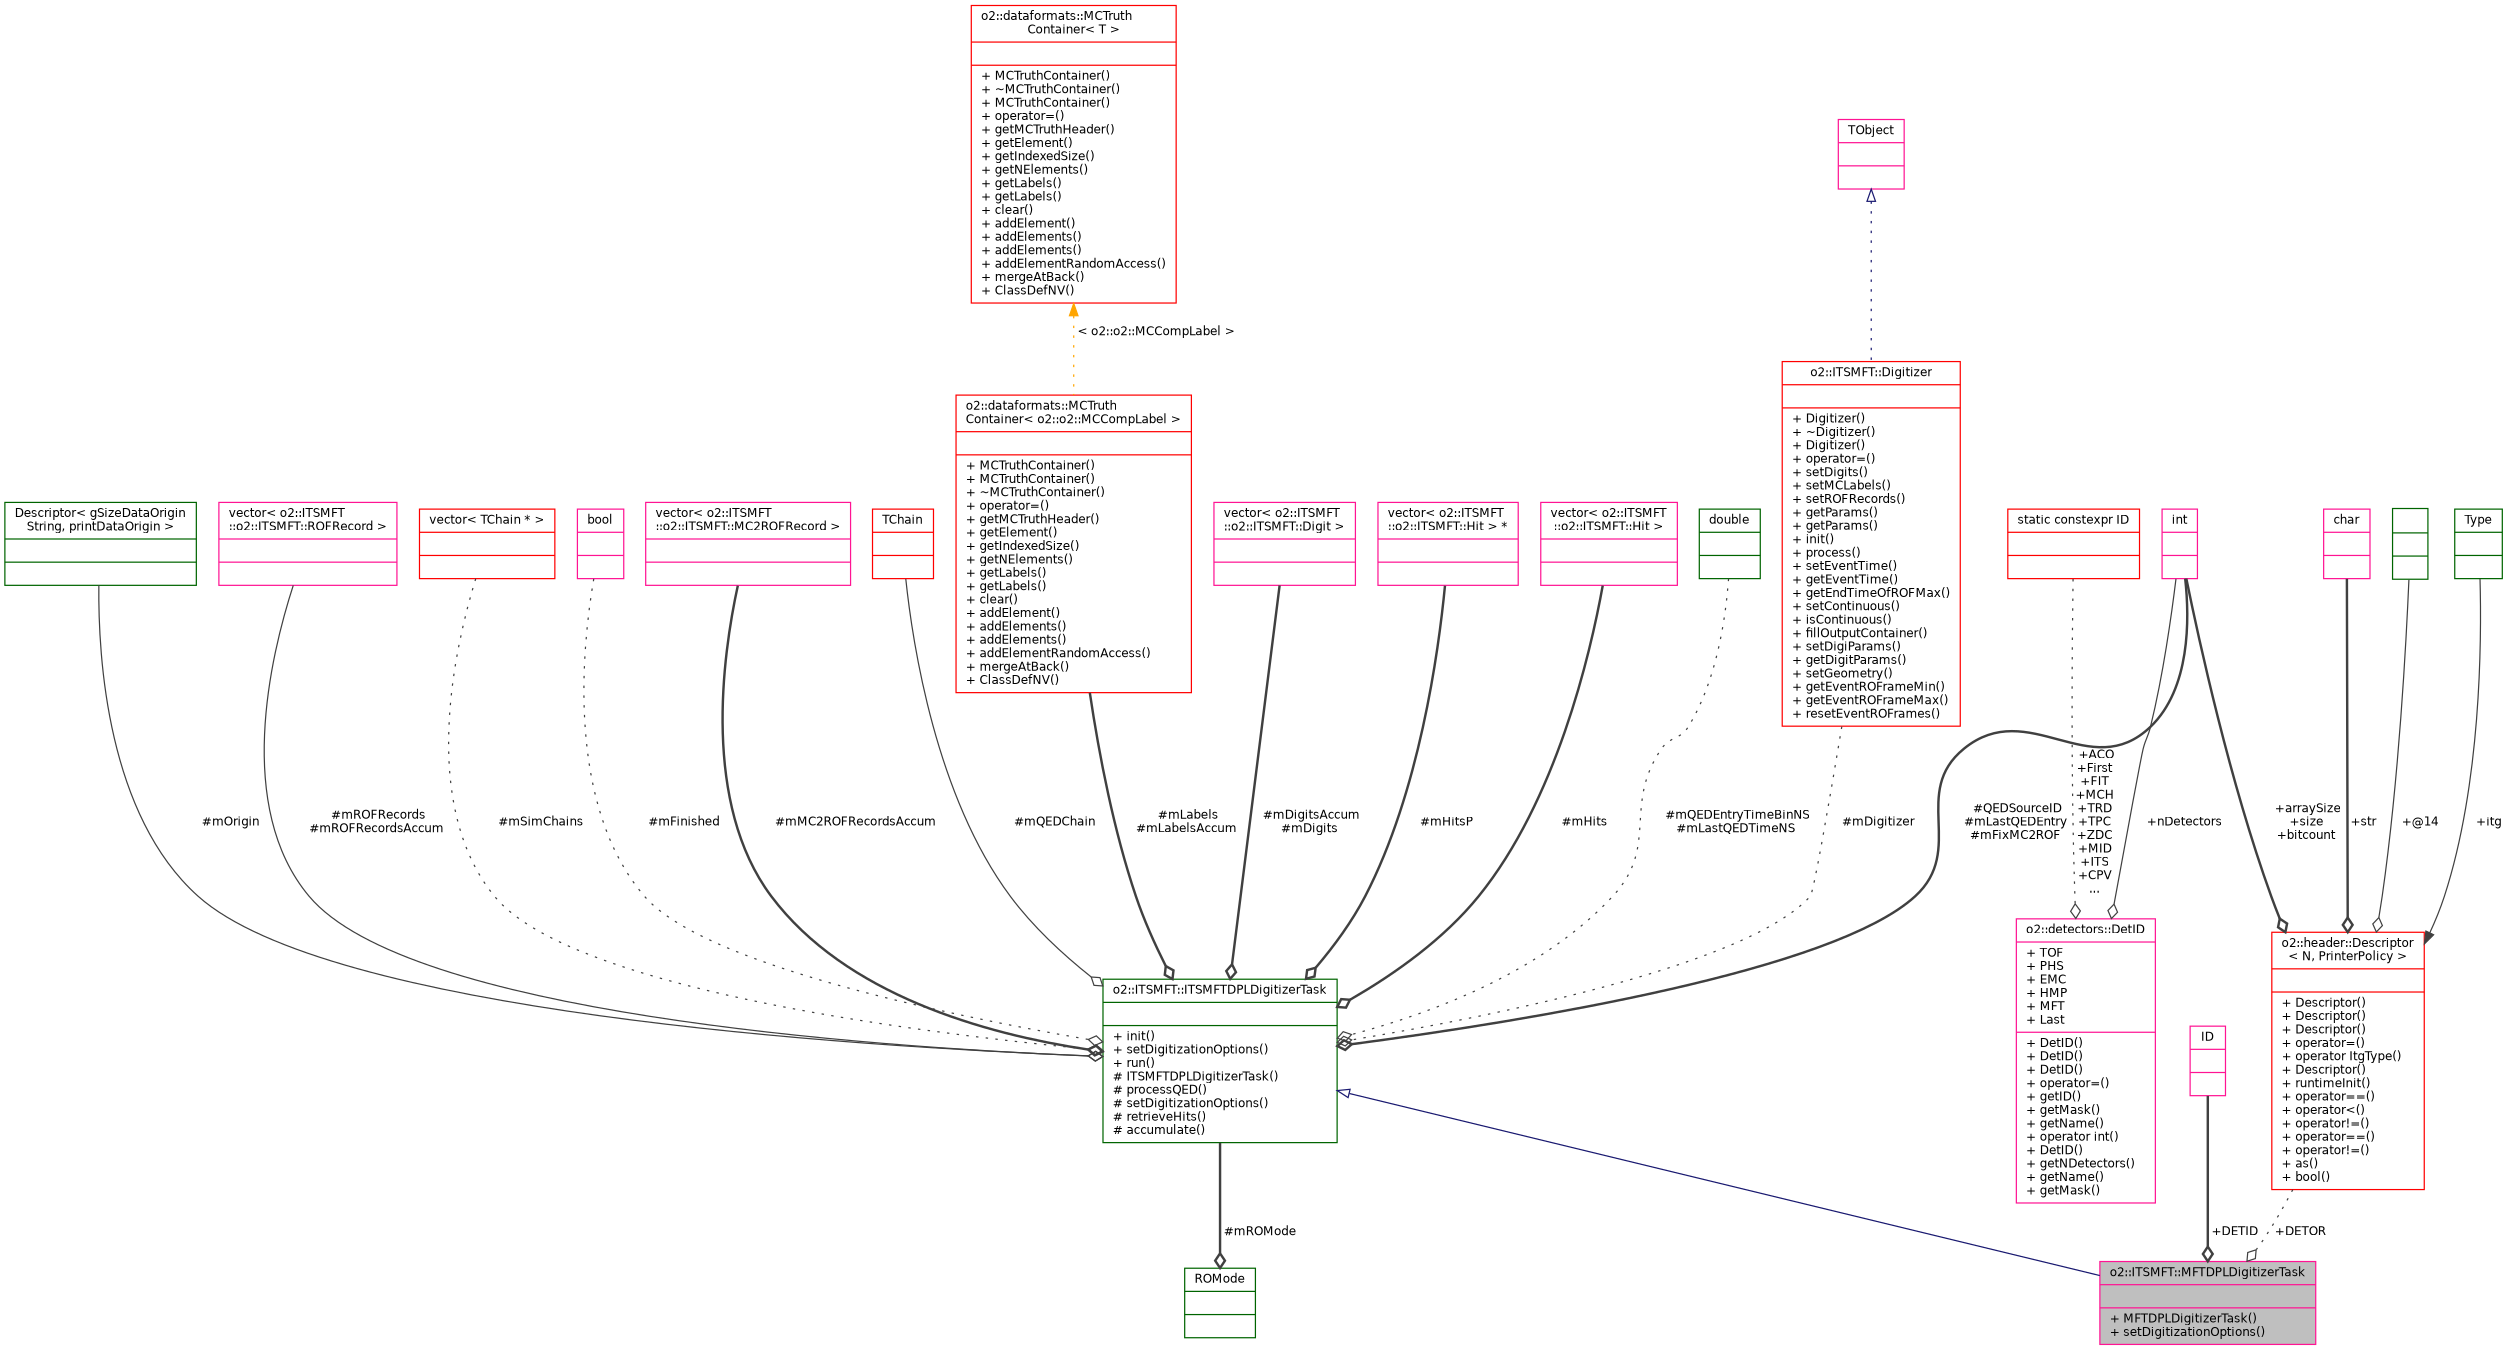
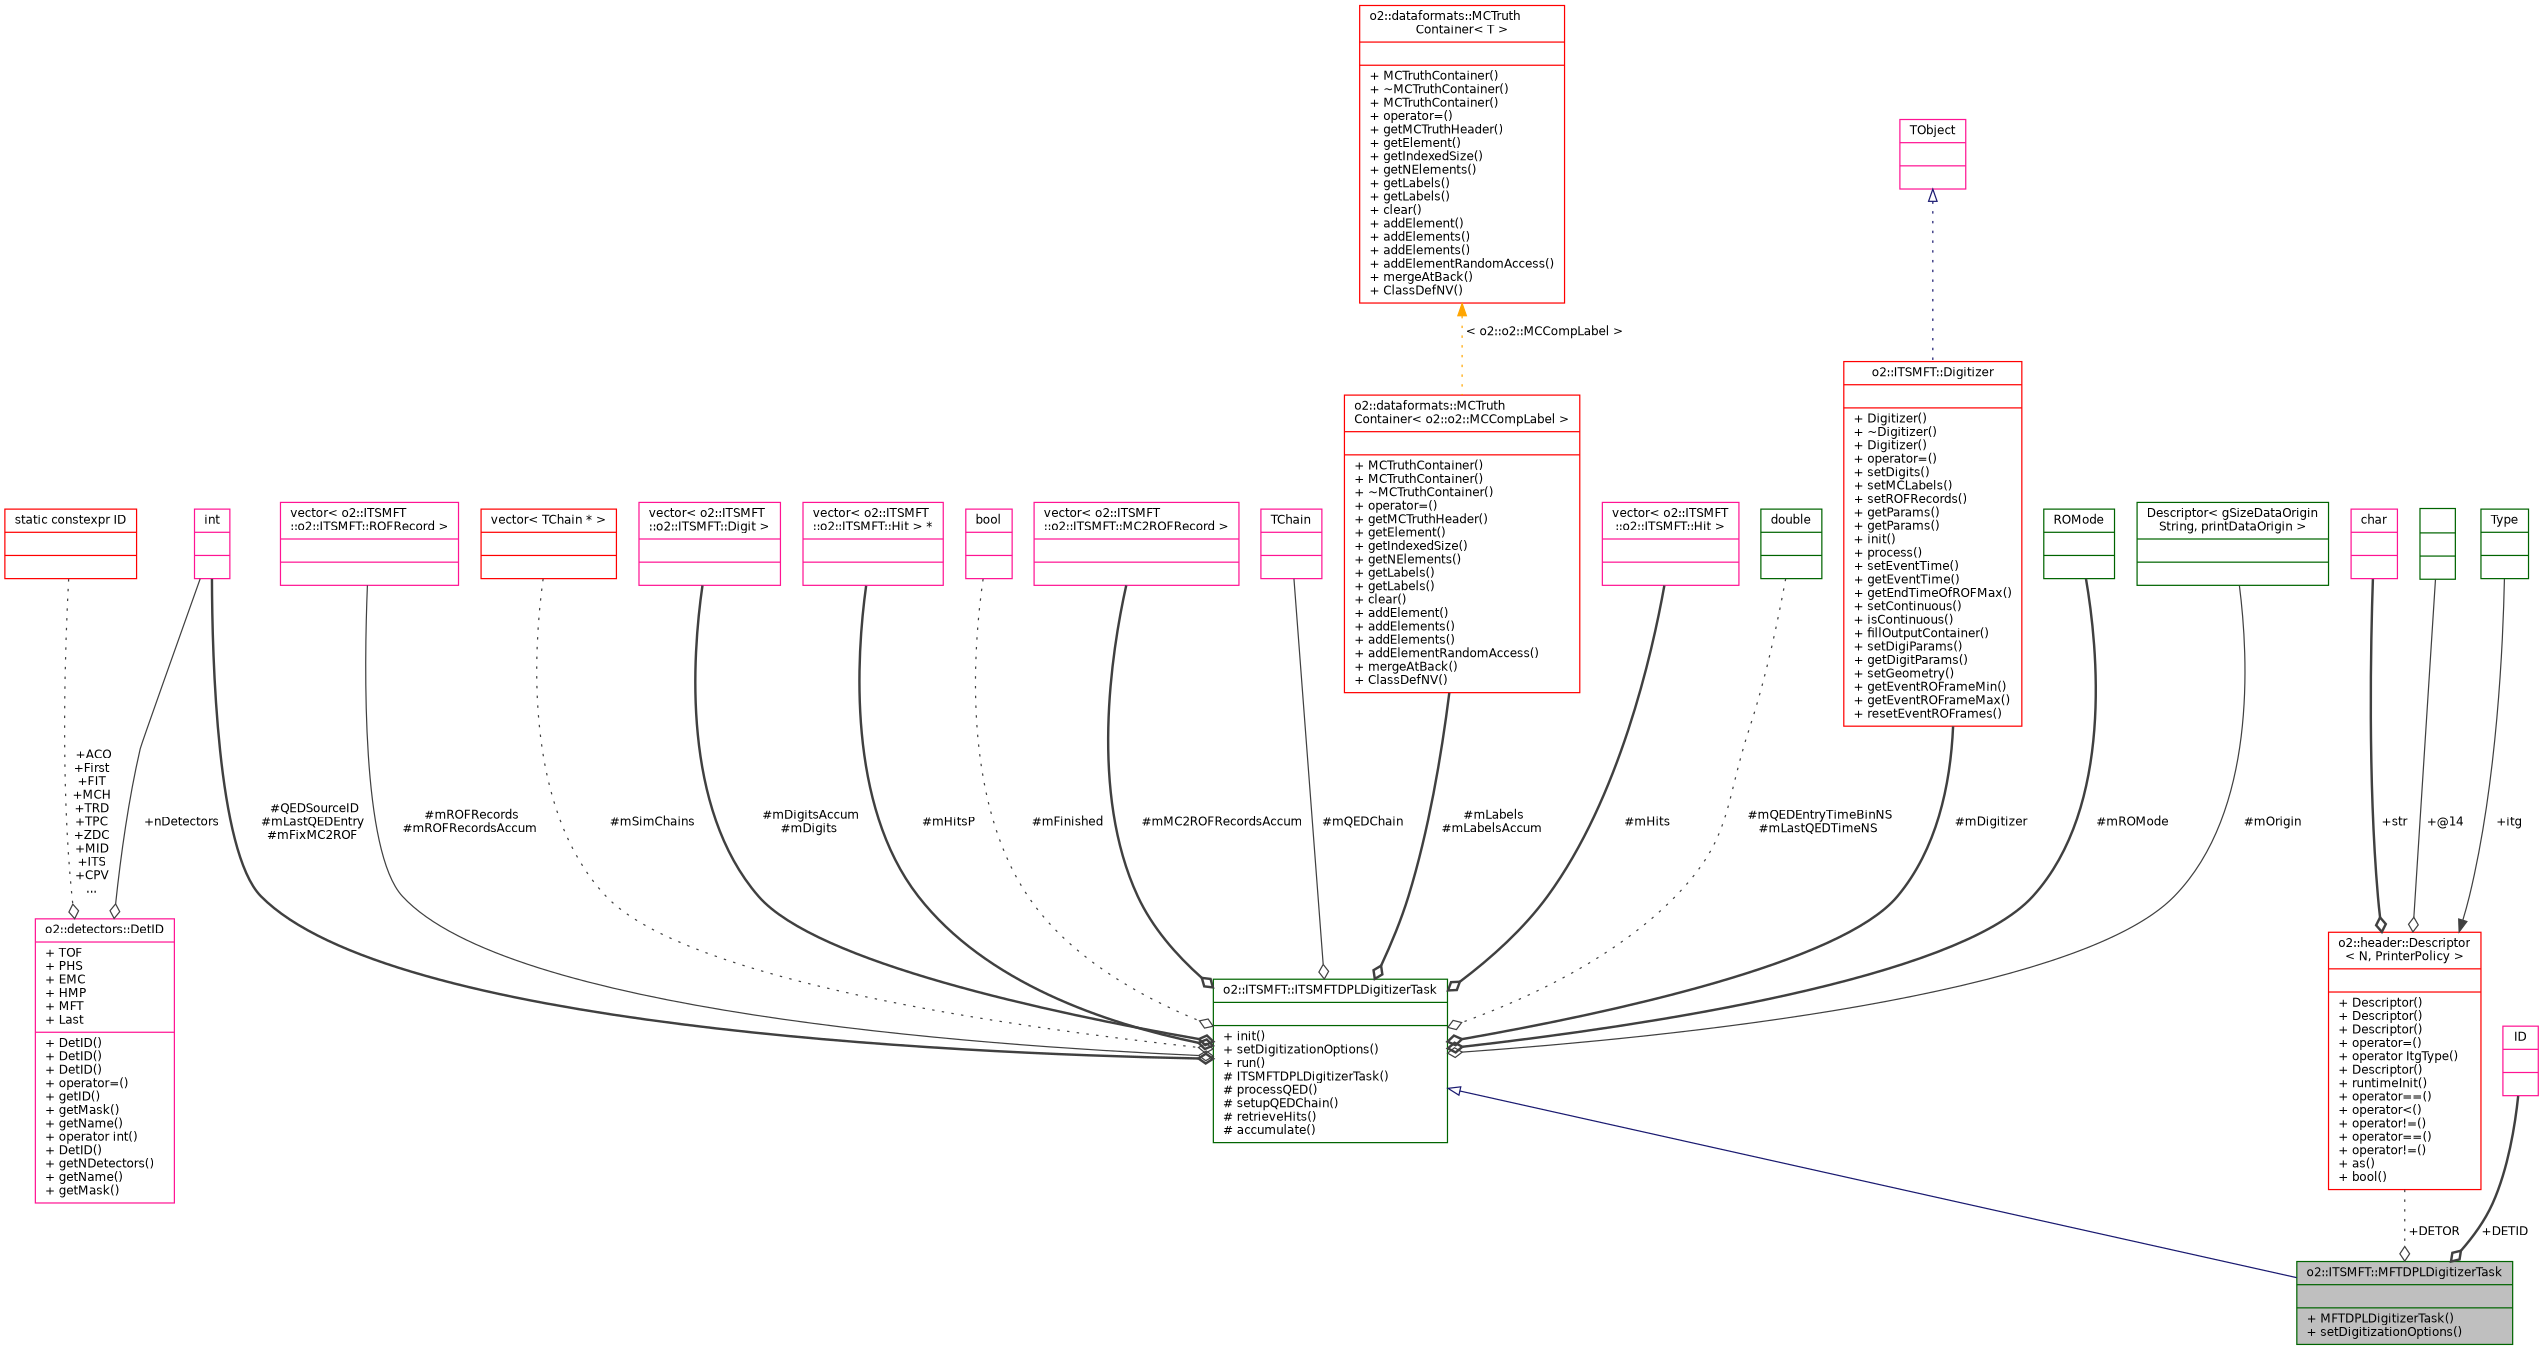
(903, 544) -> (1291, 544)
(2227, 750) -> none
(1672, 967) -> (1775, 964)
(1191, 1104) -> (1281, 1104)
(1220, 1198) -> (1918, 958)
(2208, 1303) -> (2405, 1303)
